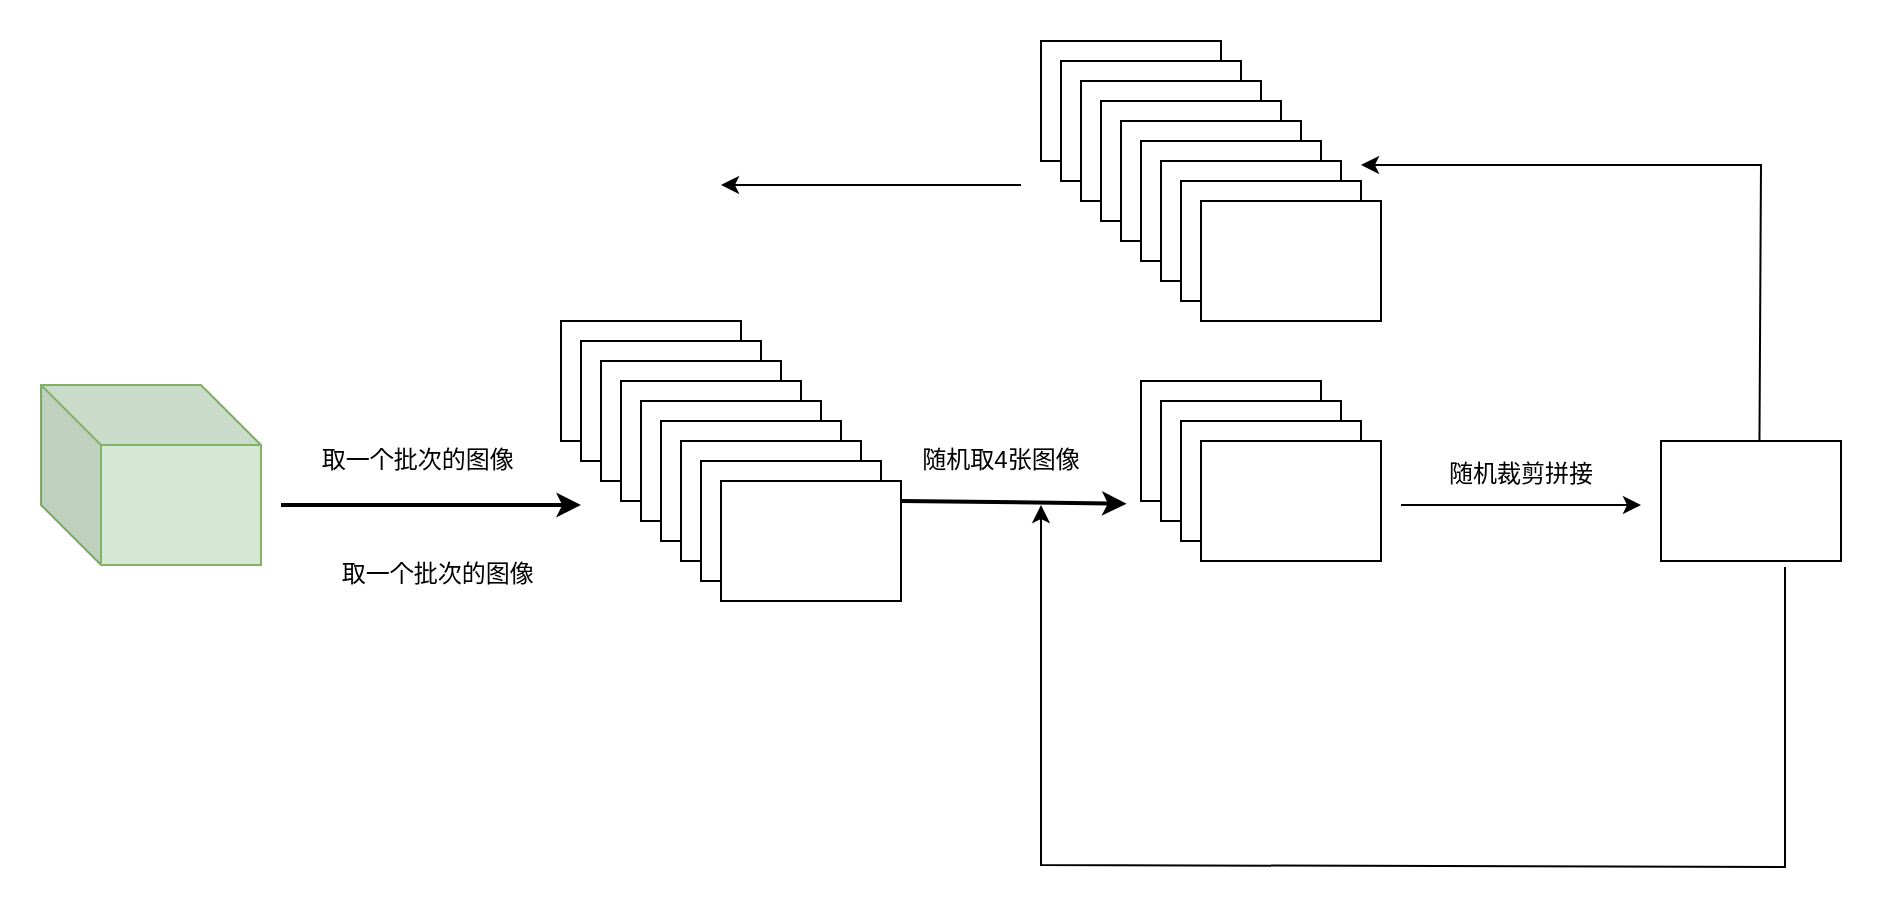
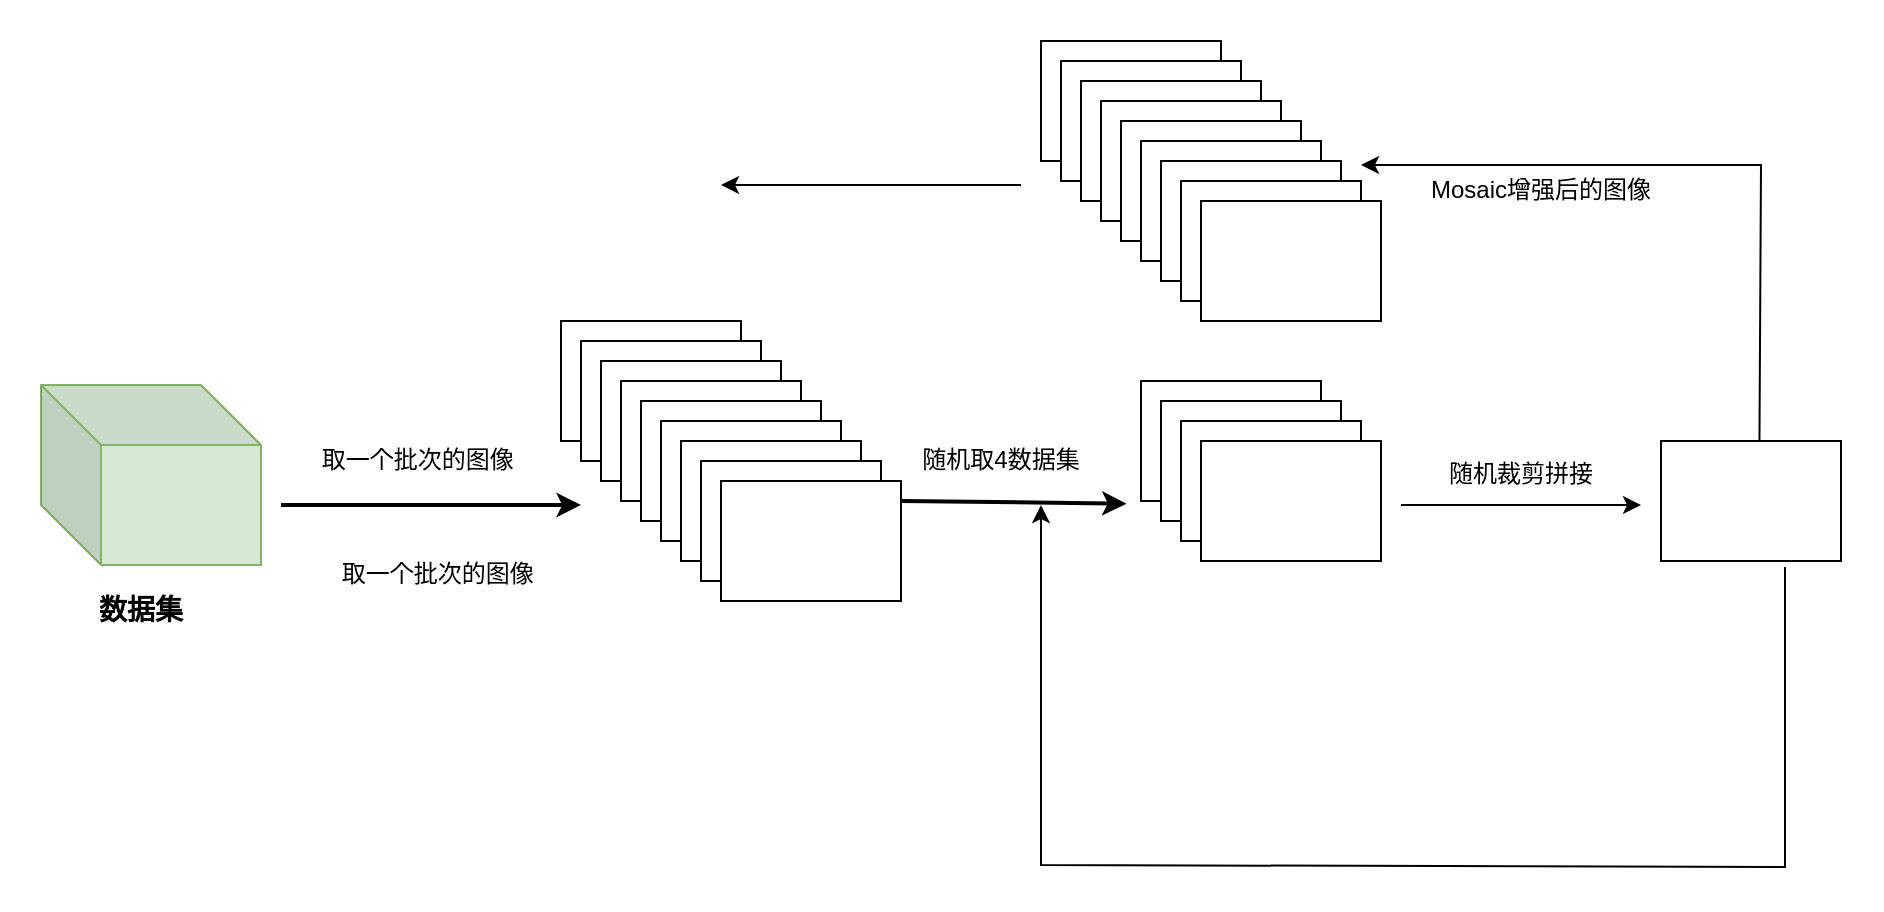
none -> (1541, 191)
(1002, 461) -> (1002, 461)
none -> (141, 611)
